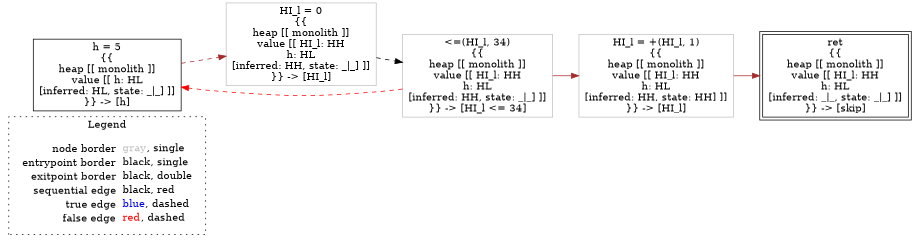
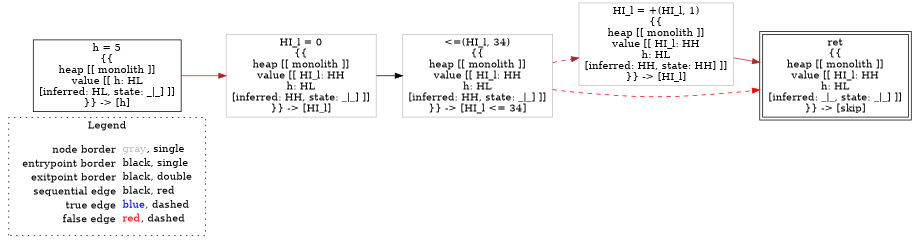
(386, 59) -> (386, 76)
(200, 60) -> (200, 76)
(562, 76) -> (562, 61)
(296, 96) -> (652, 97)
